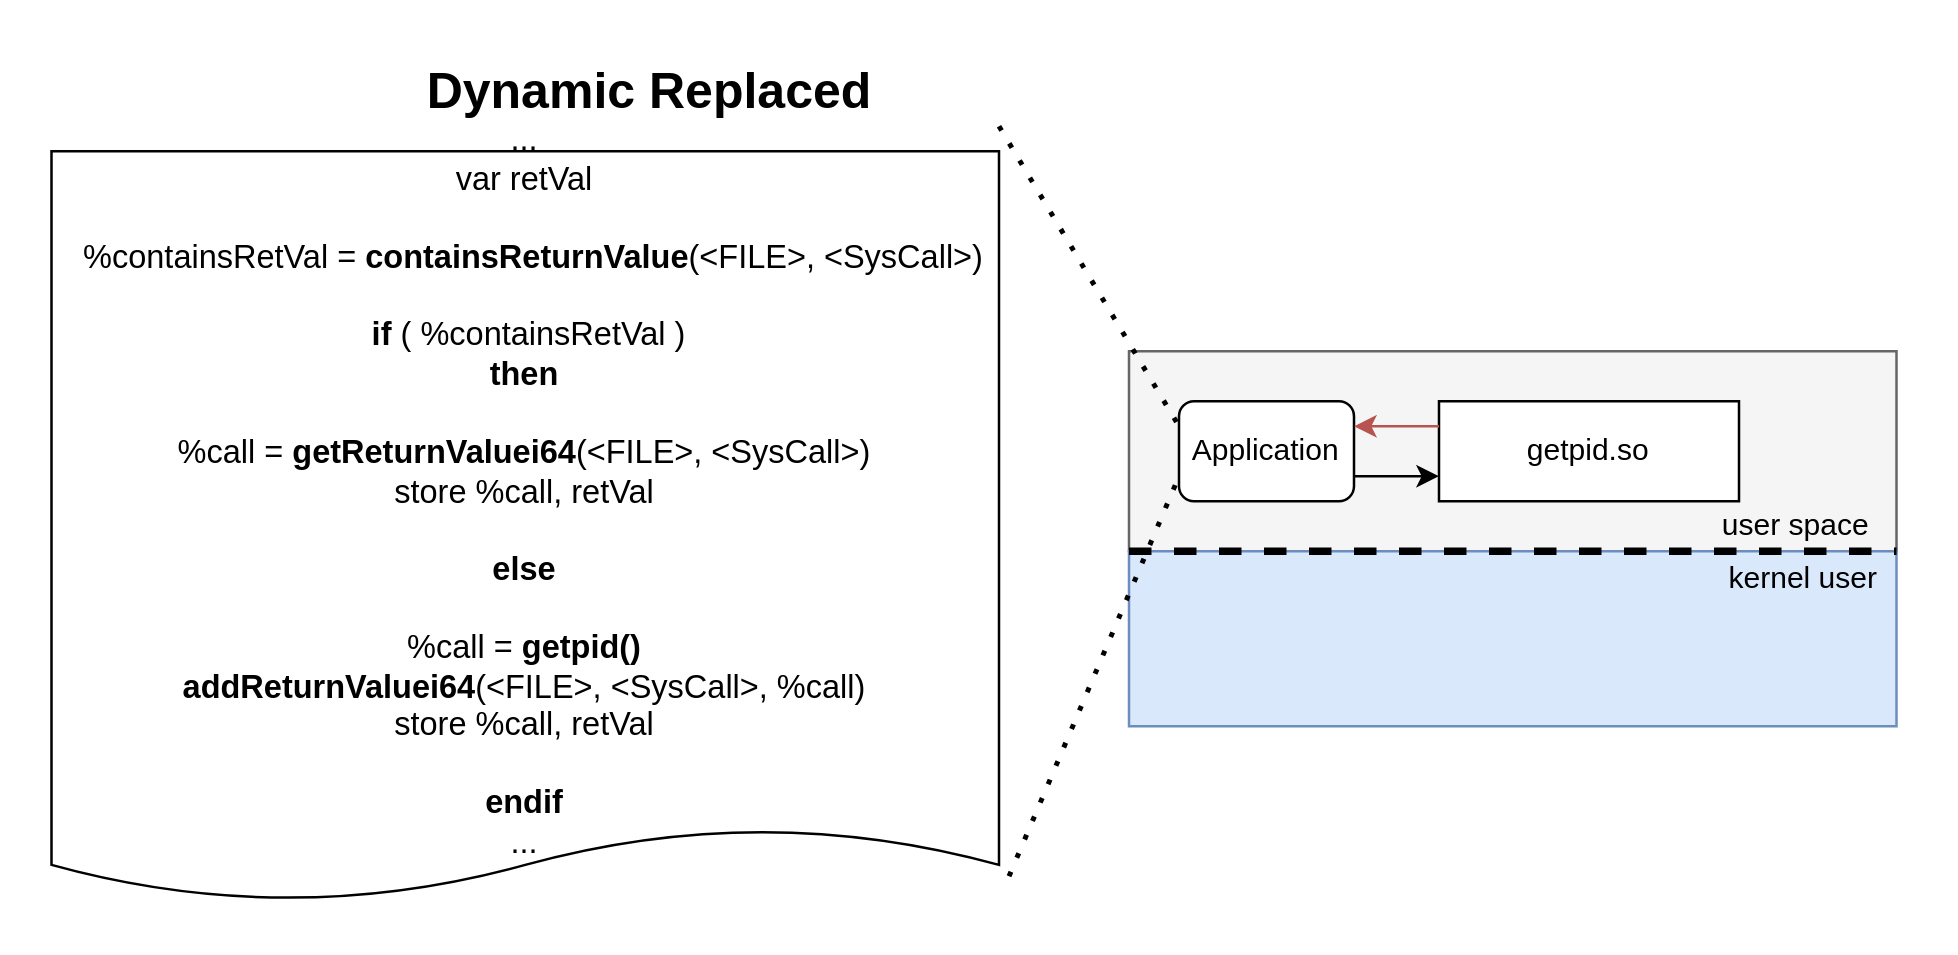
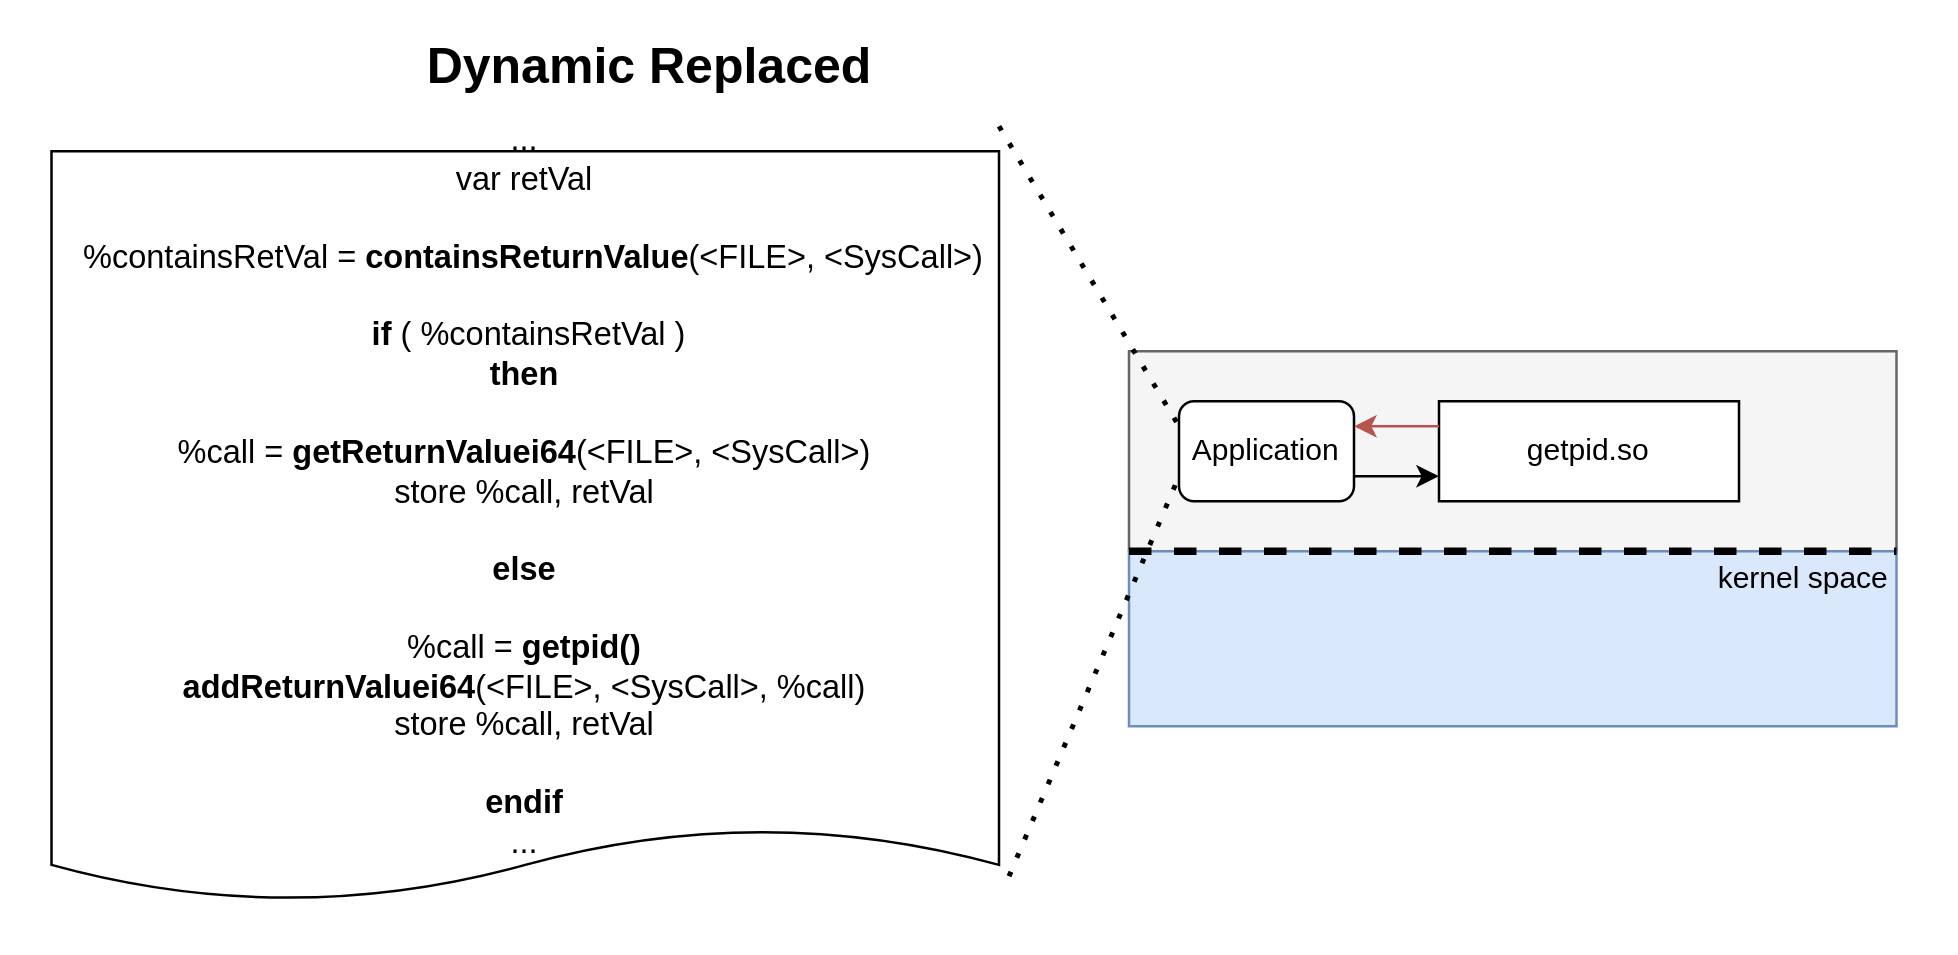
(650, 89) -> (650, 64)
(1796, 526) -> none
(1804, 579) -> (1804, 579)
